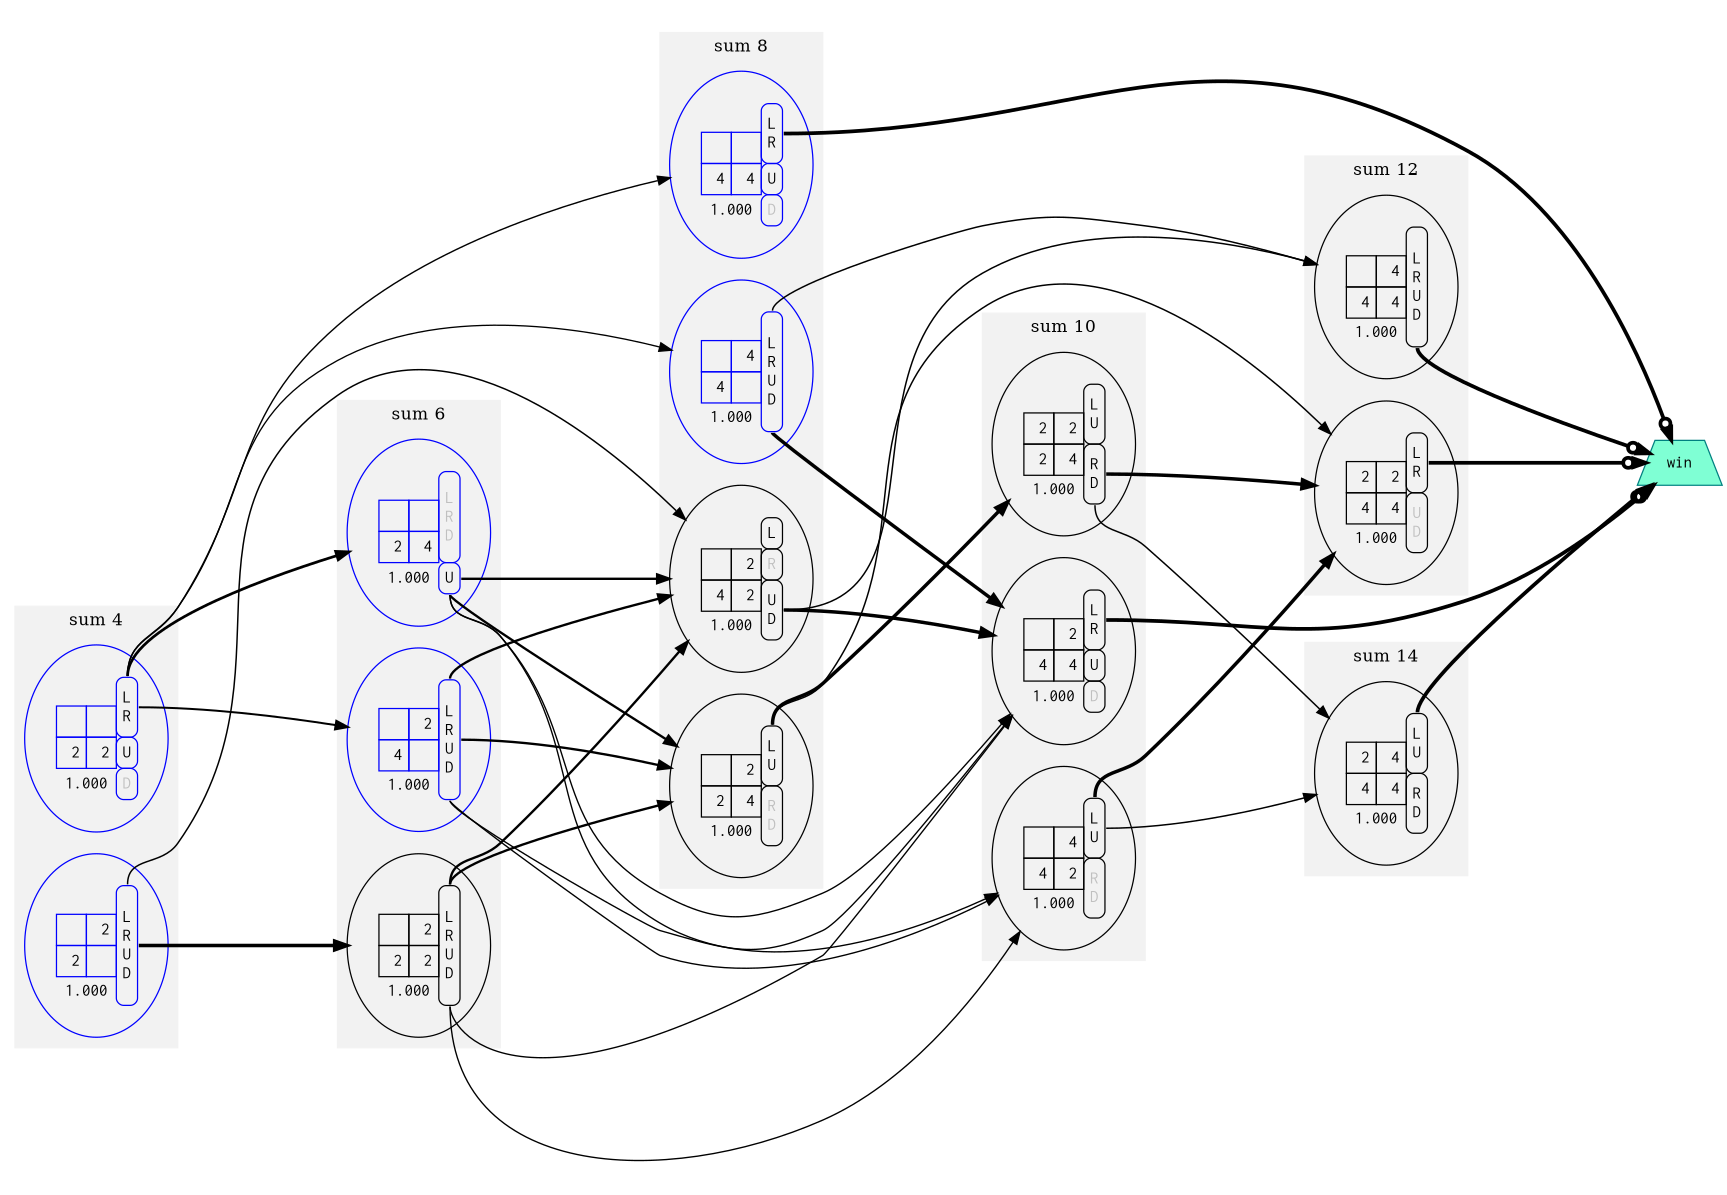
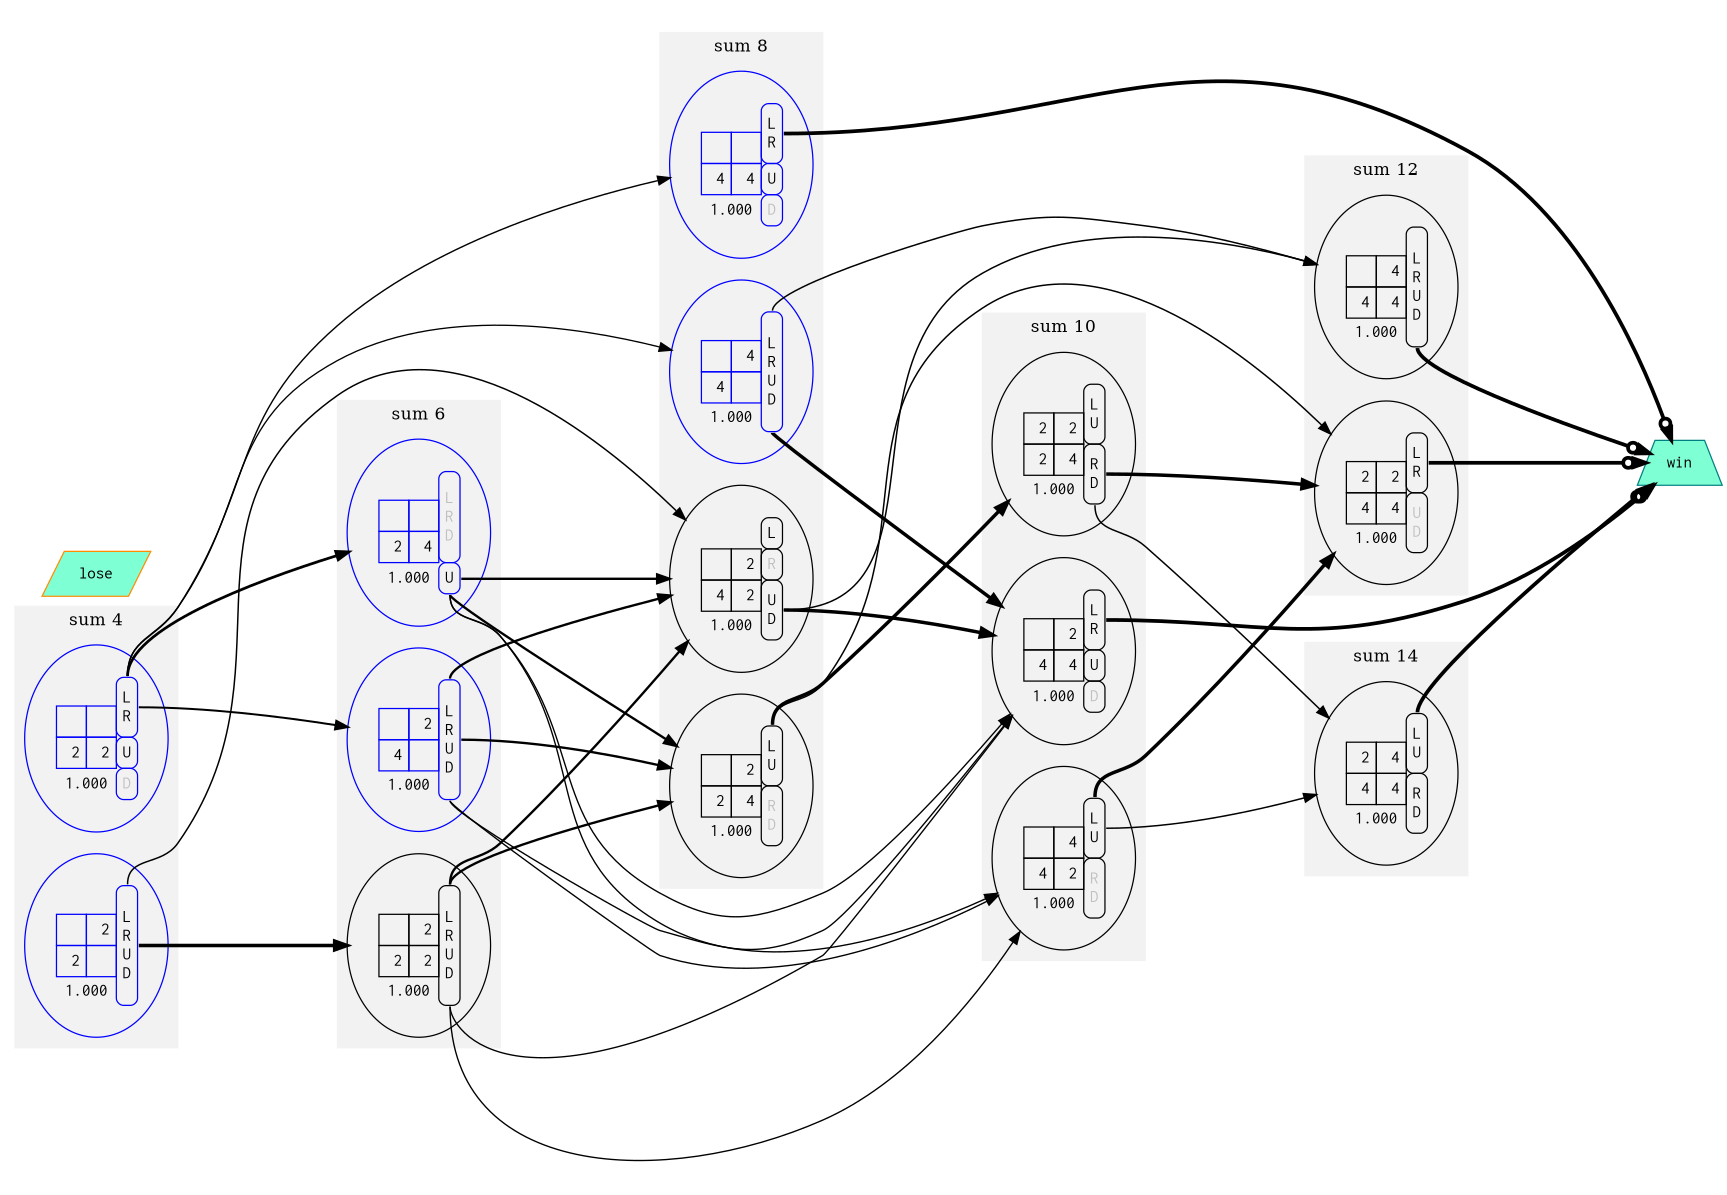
none -> (96, 574)
